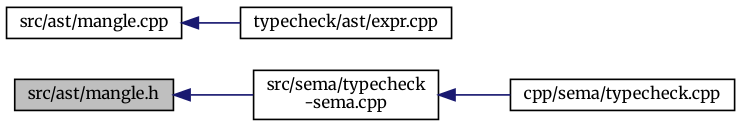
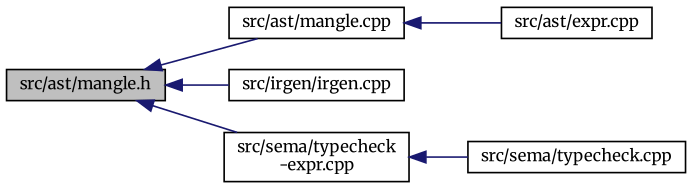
(346, 23) -> (577, 23)
none -> (209, 52)
none -> (317, 85)
(346, 95) -> (317, 157)
(623, 95) -> (577, 157)
